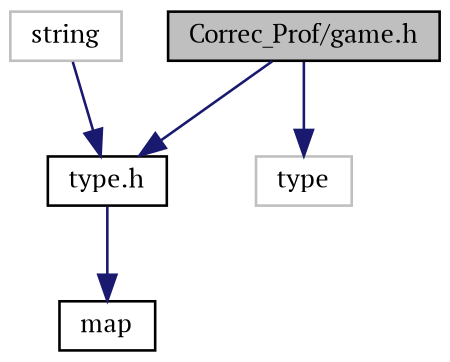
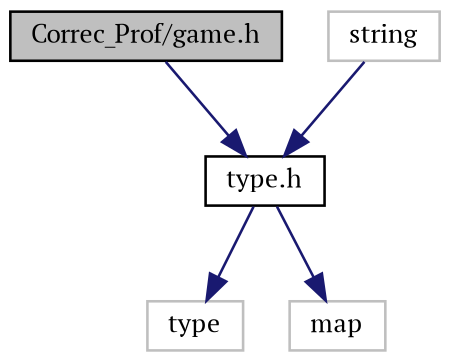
(304, 96) -> (236, 242)
(107, 326) -> (337, 326)
